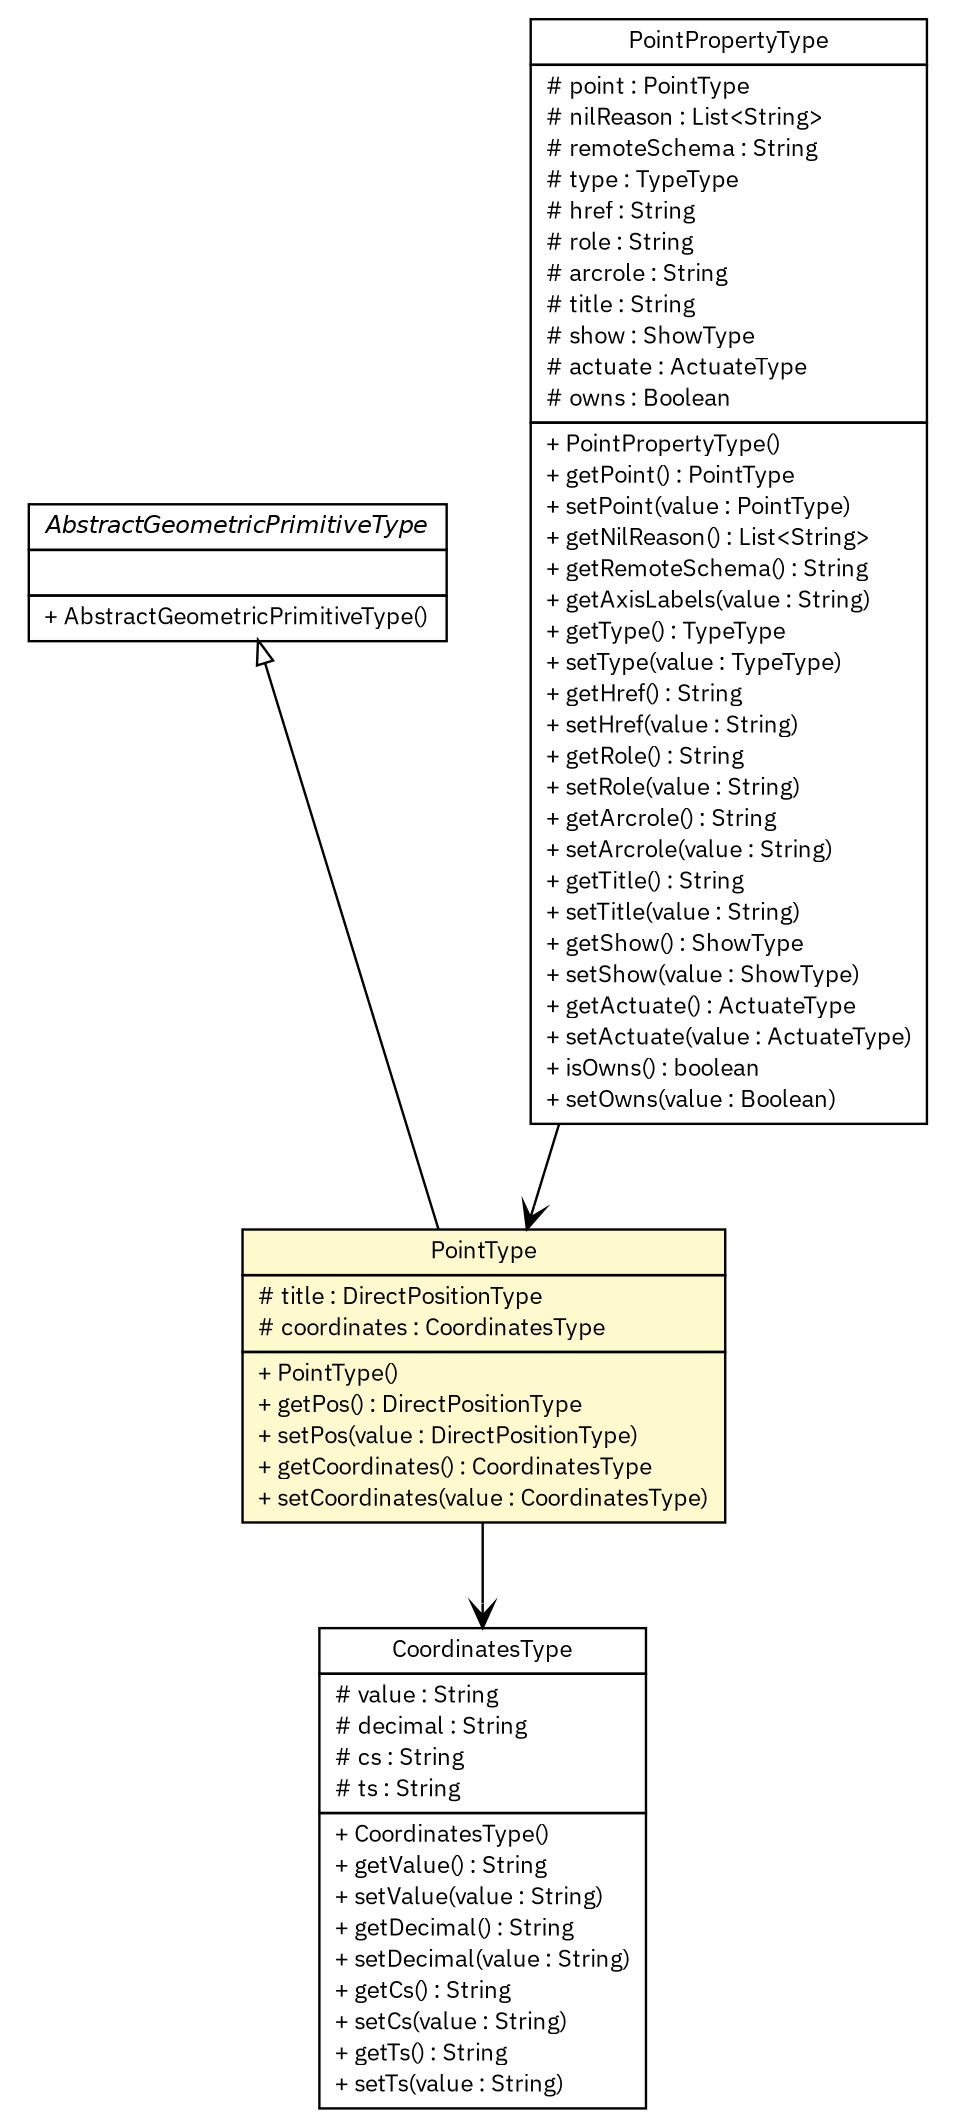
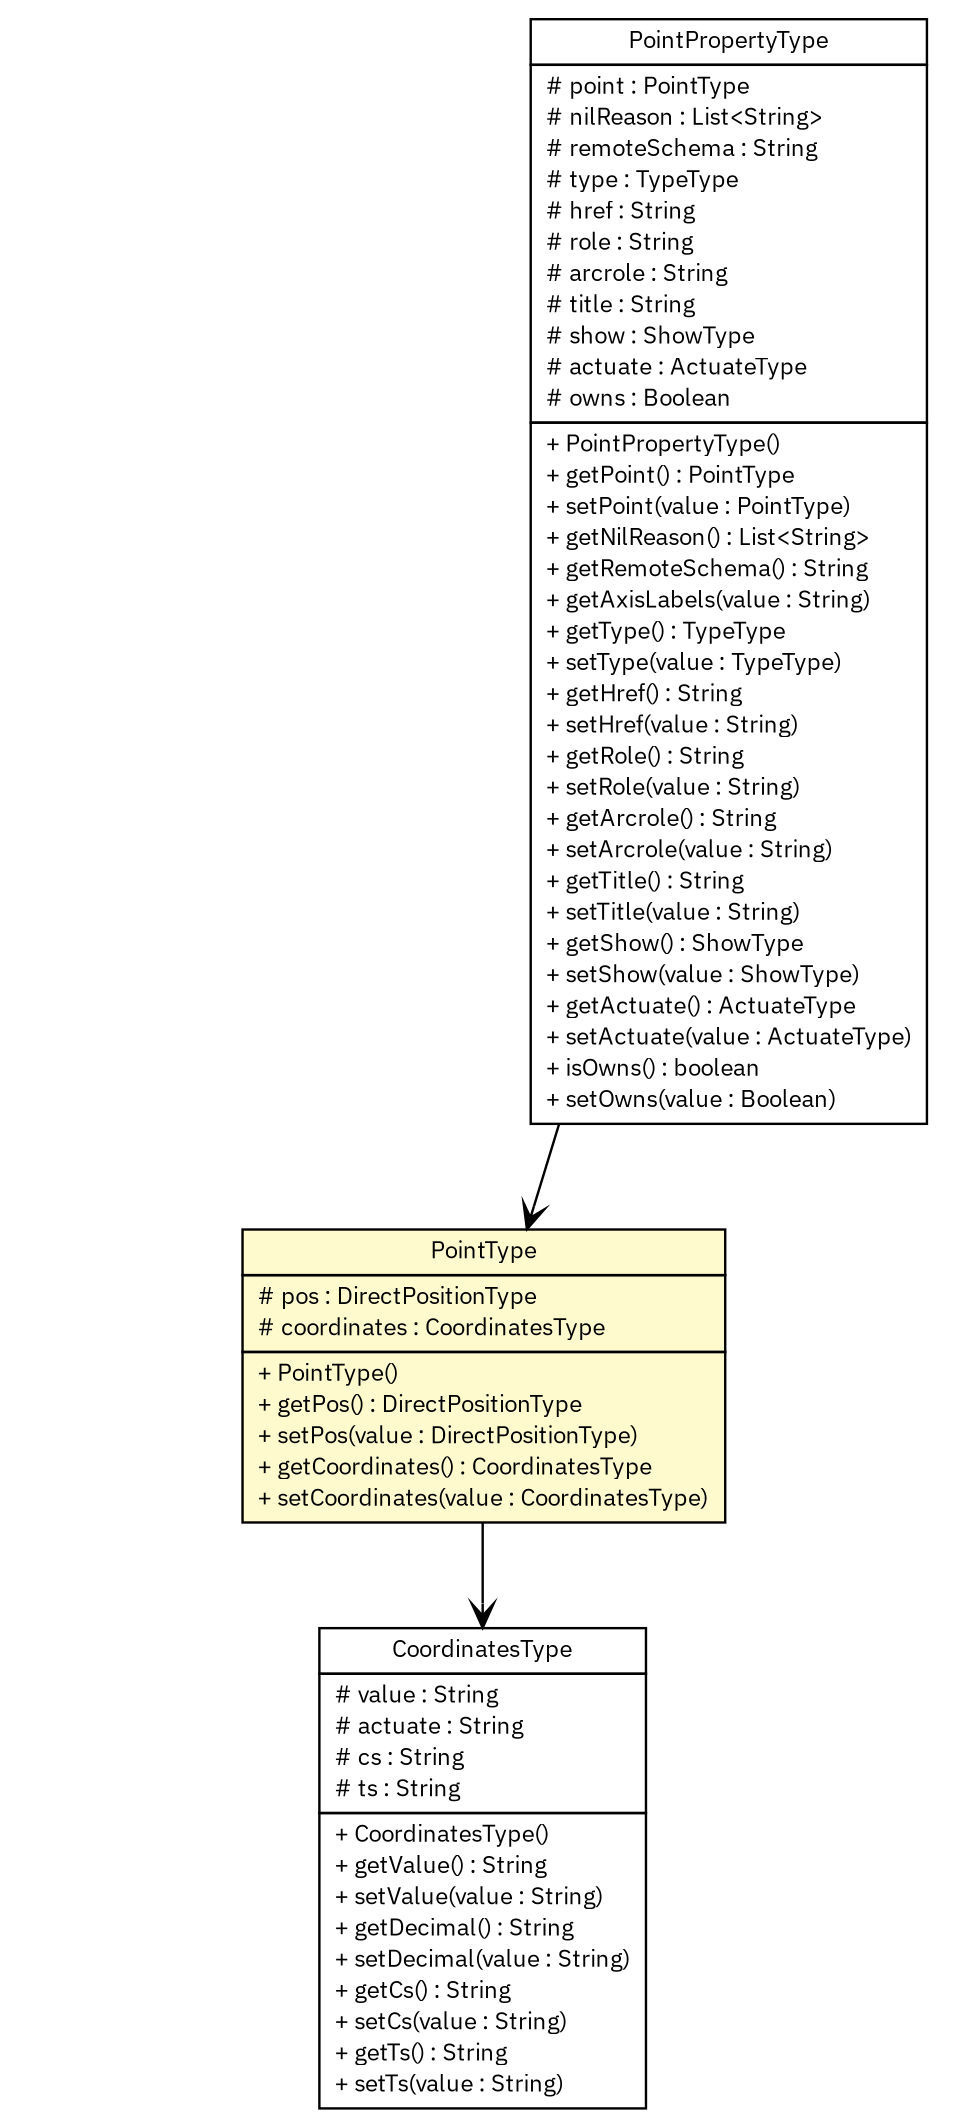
(238, 572) -> none
(401, 1297) -> (397, 1297)
(431, 1727) -> (430, 1727)
